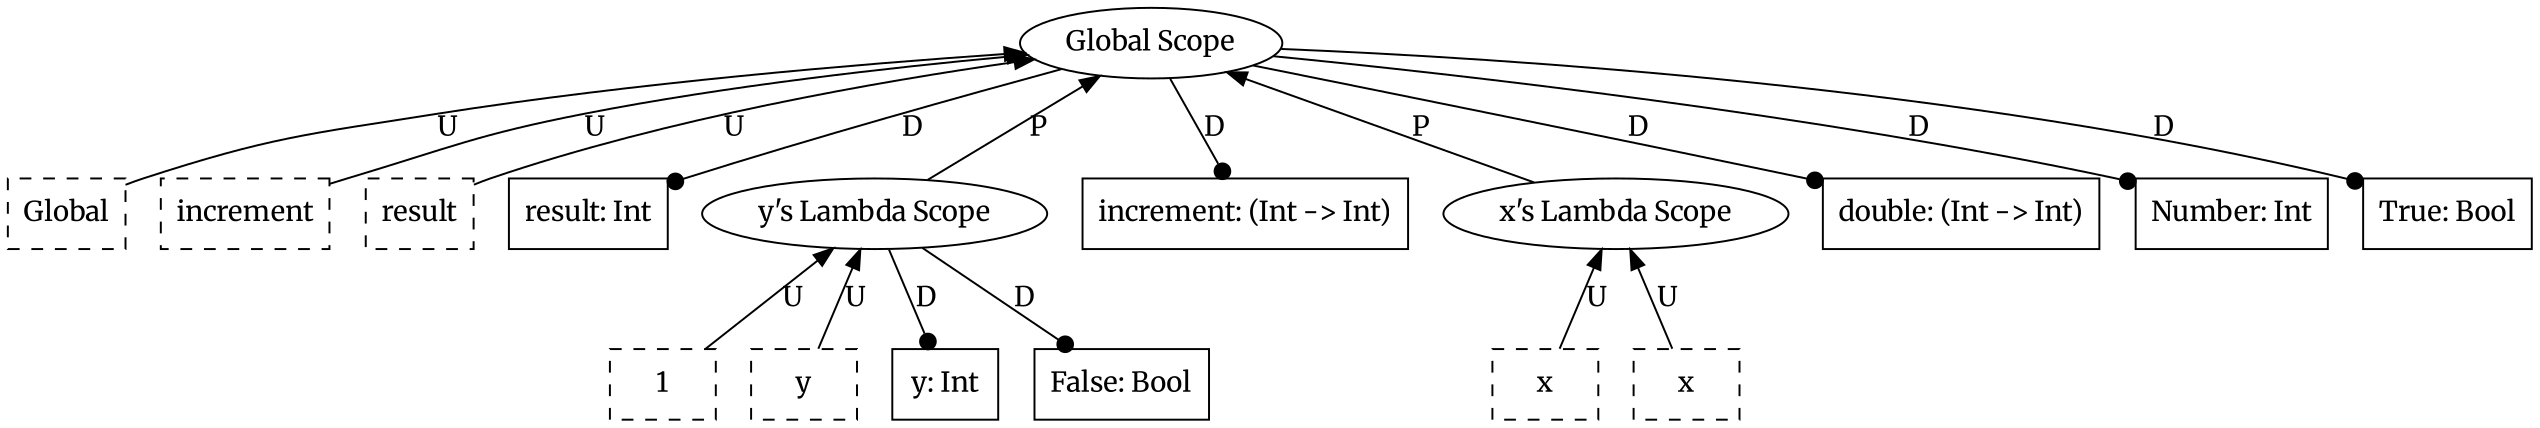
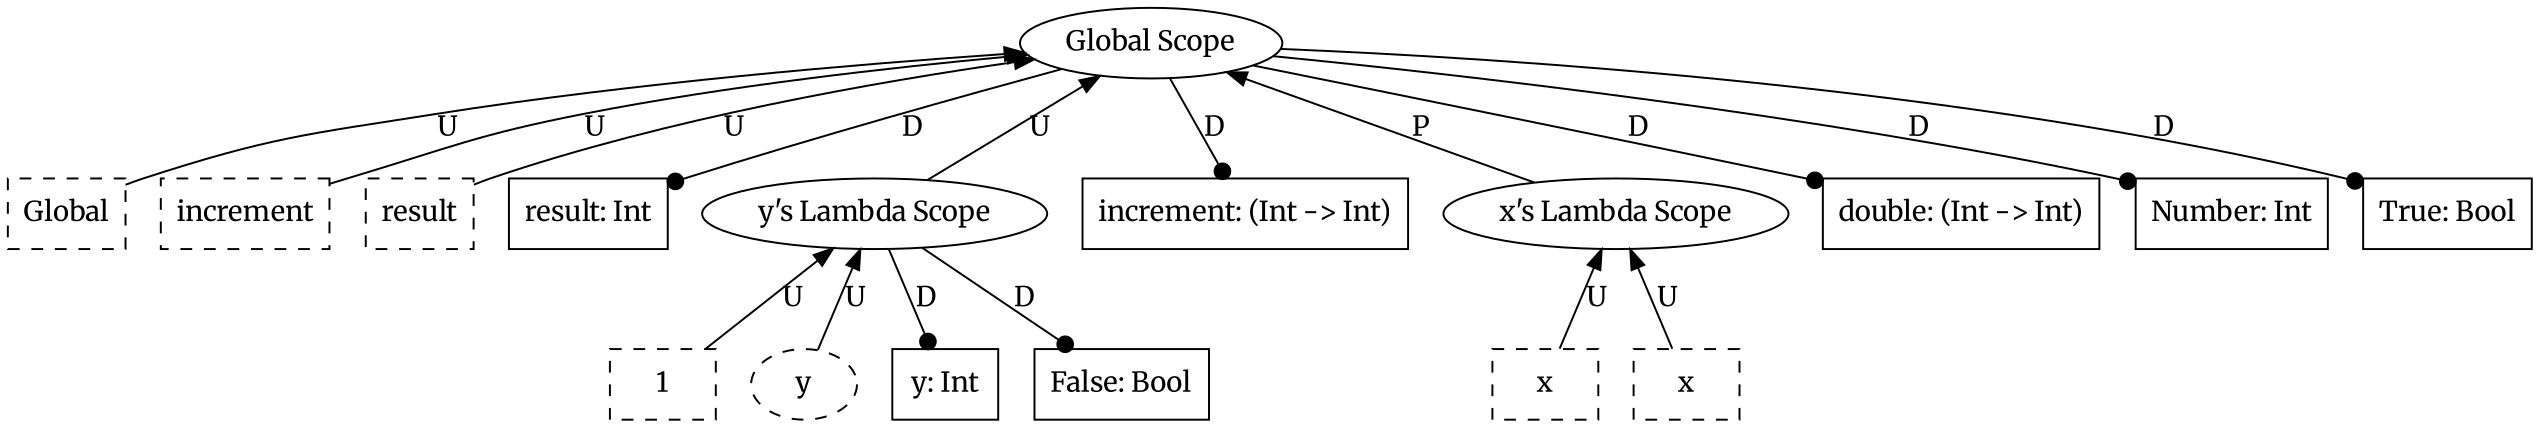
(1039, 128) -> (1040, 128)
(804, 384) -> (804, 384)
